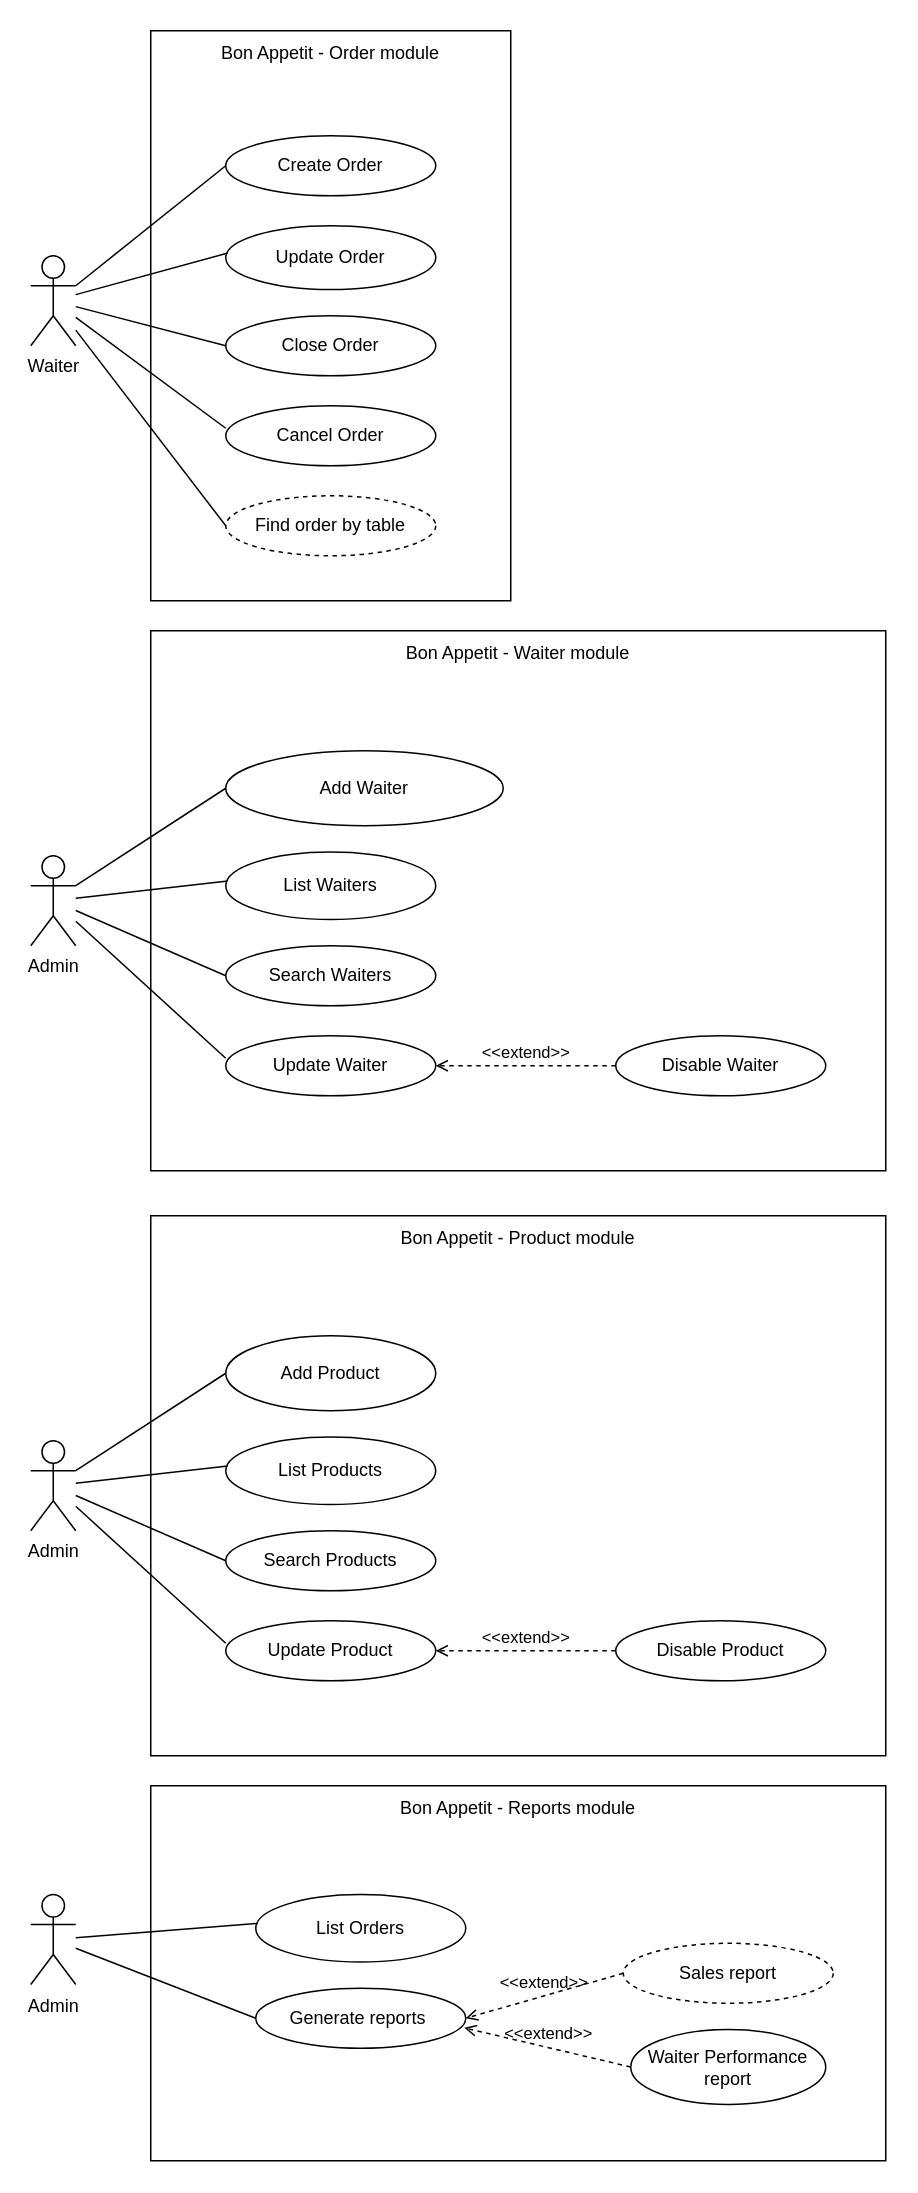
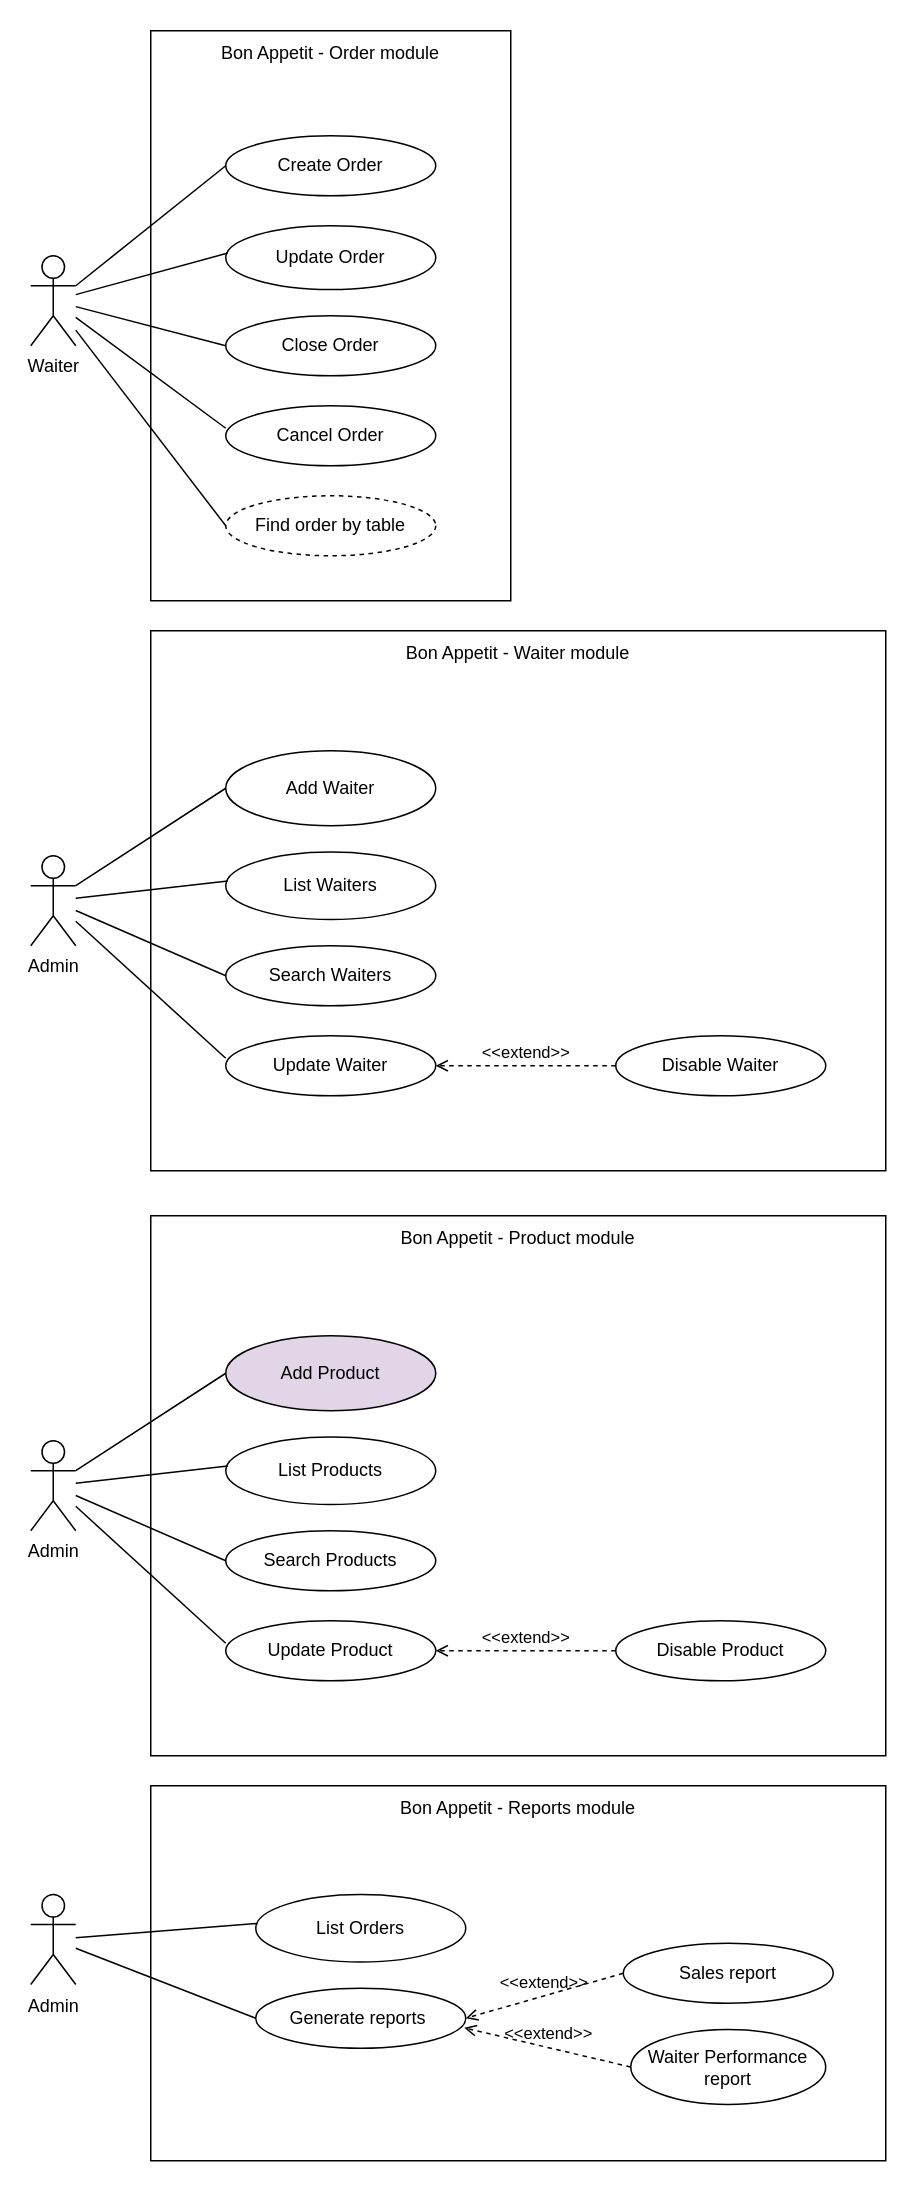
(365, 788) -> (331, 788)
(331, 1373) -> (331, 1373)
(728, 1973) -> (728, 1973)
